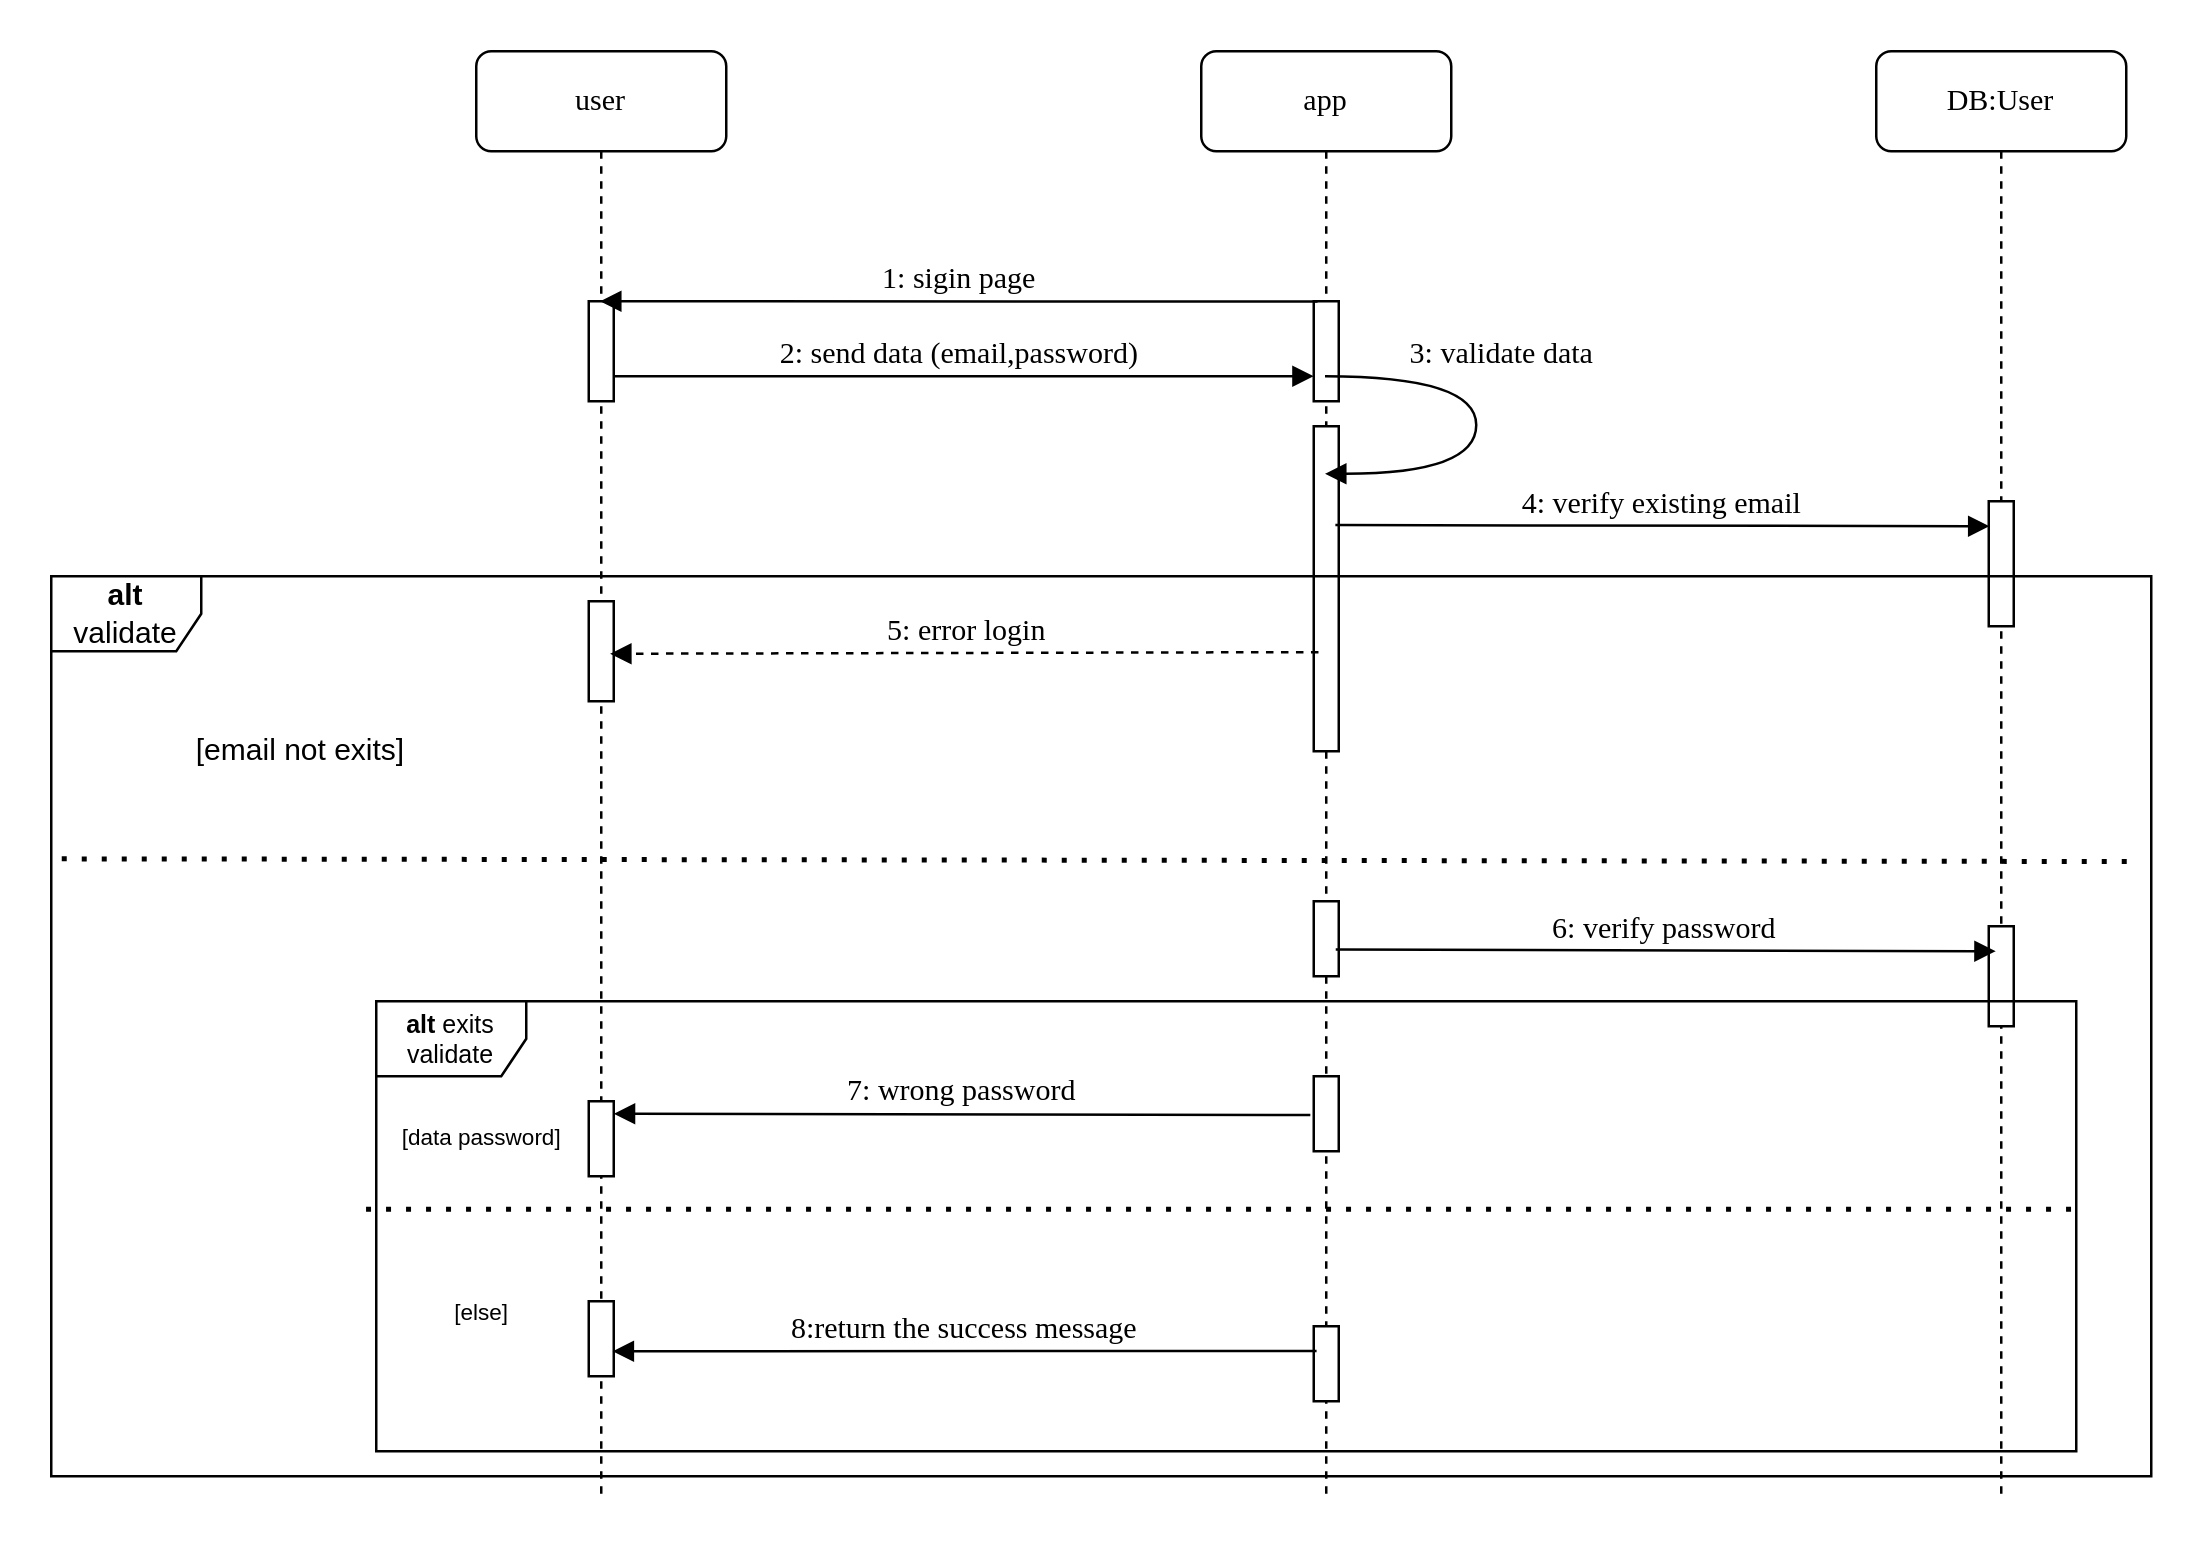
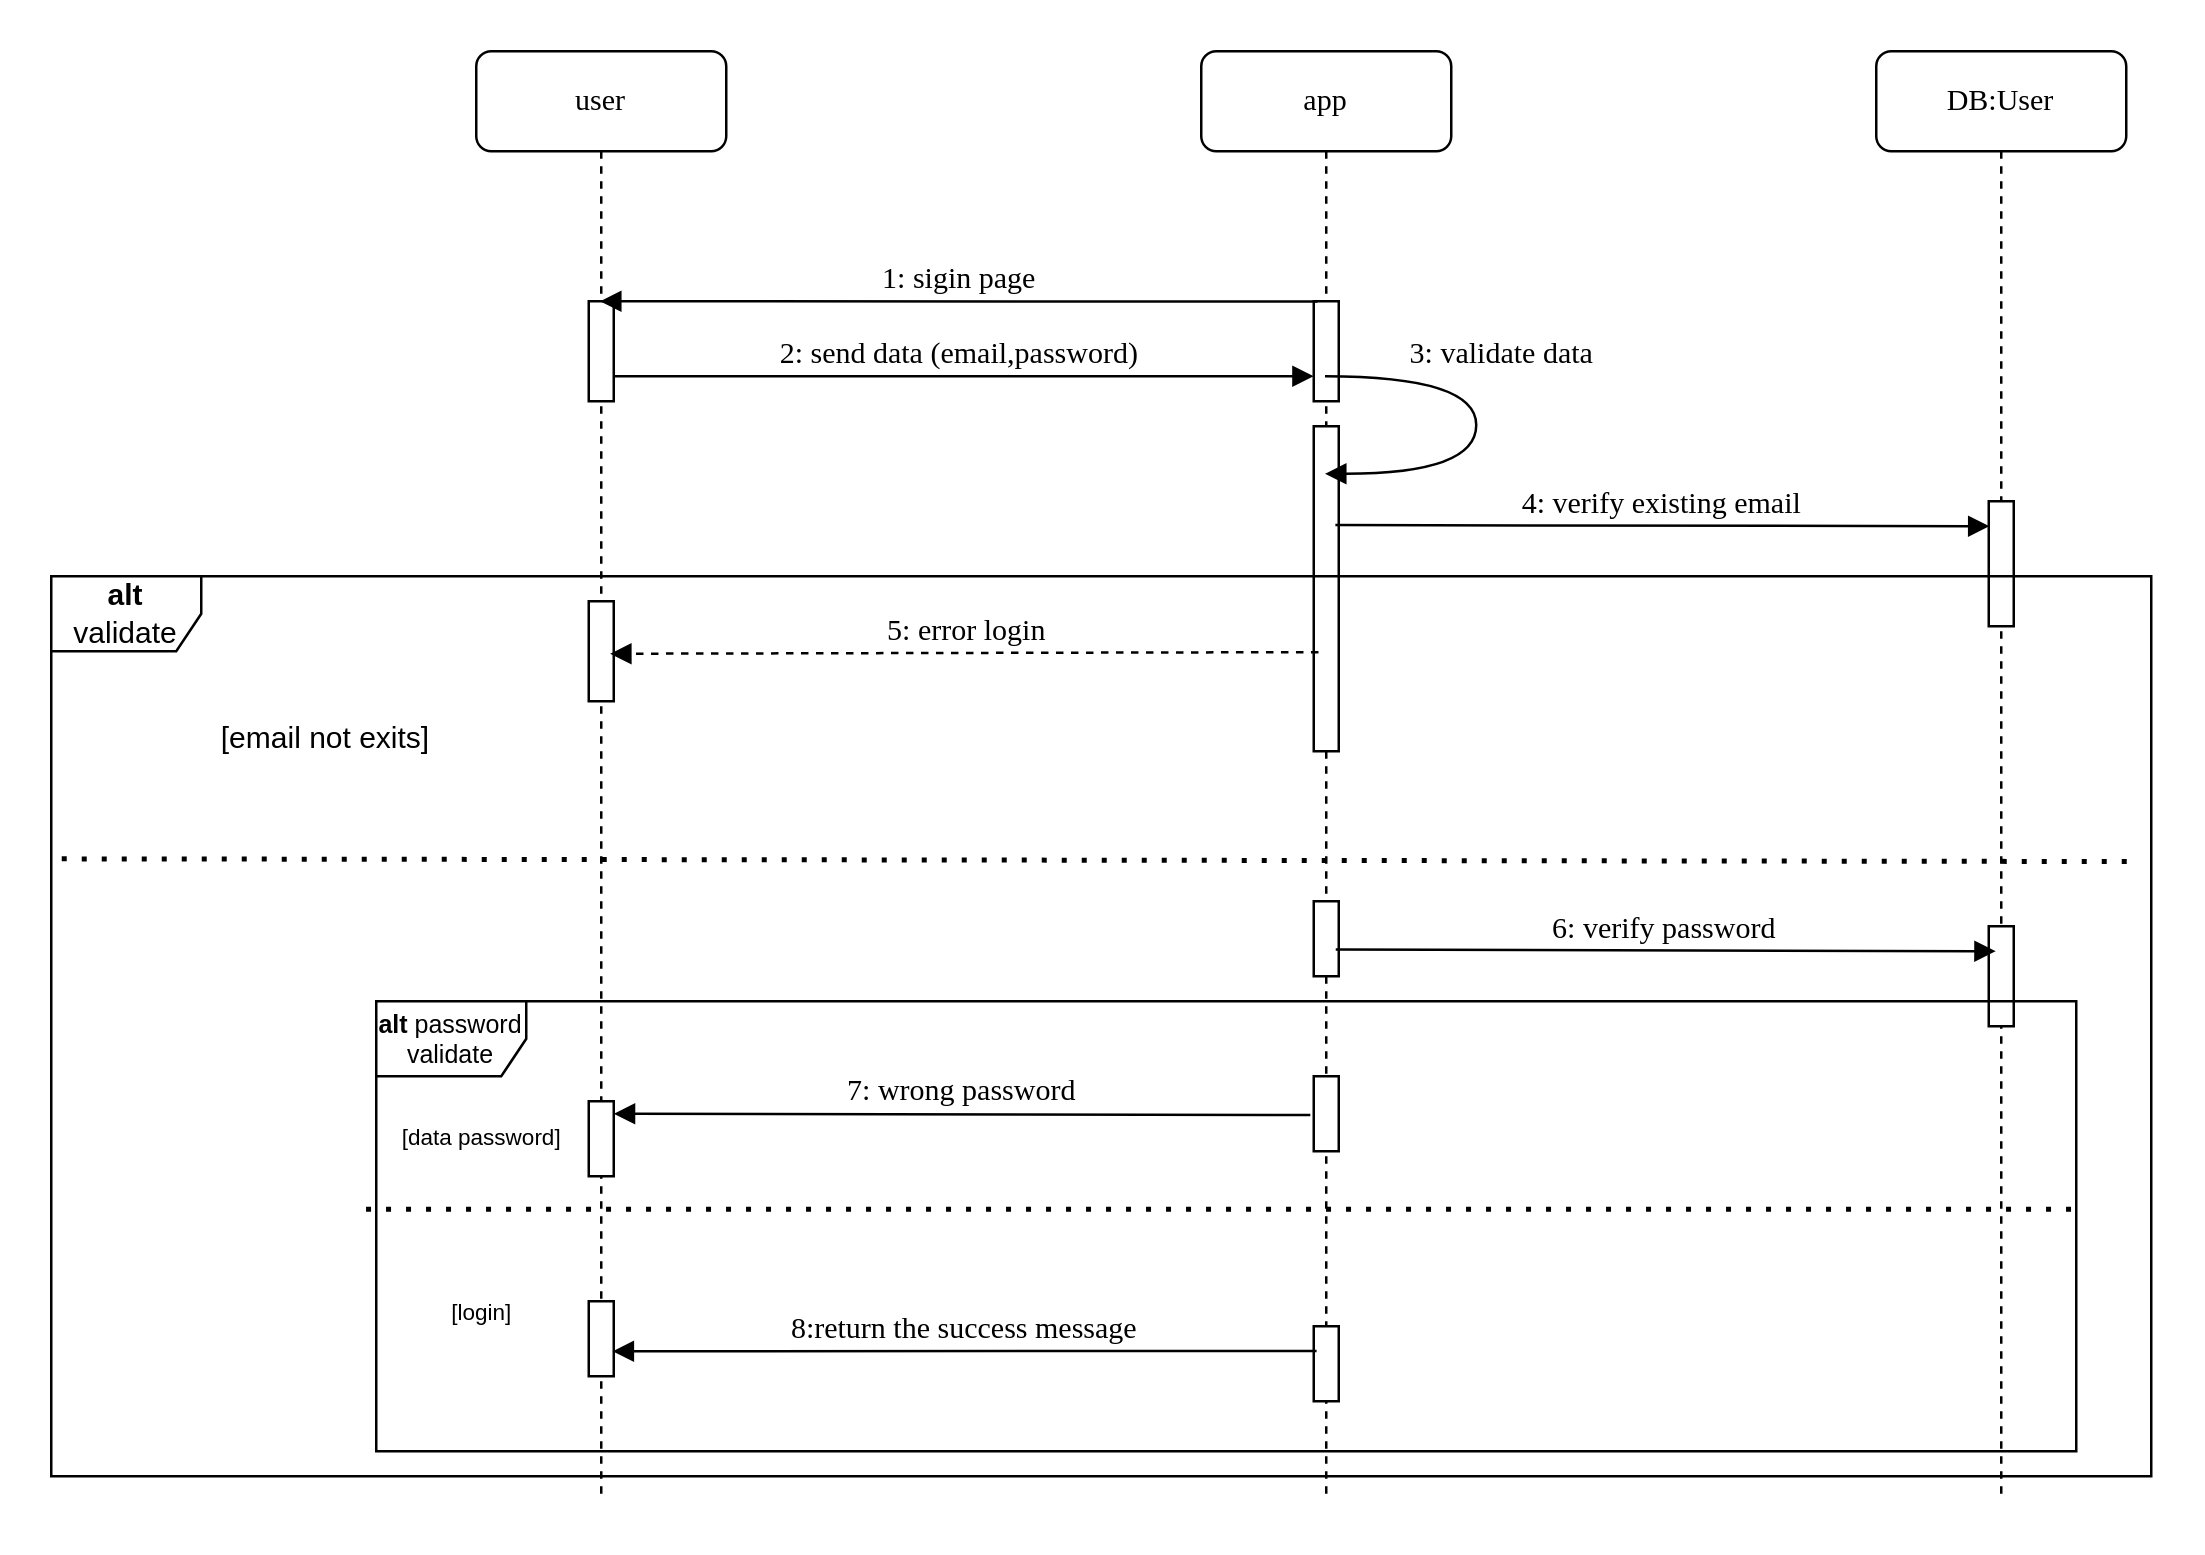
(301, 751) -> (326, 739)
(451, 1039) -> (451, 1039)
(483, 1314) -> (483, 1314)
